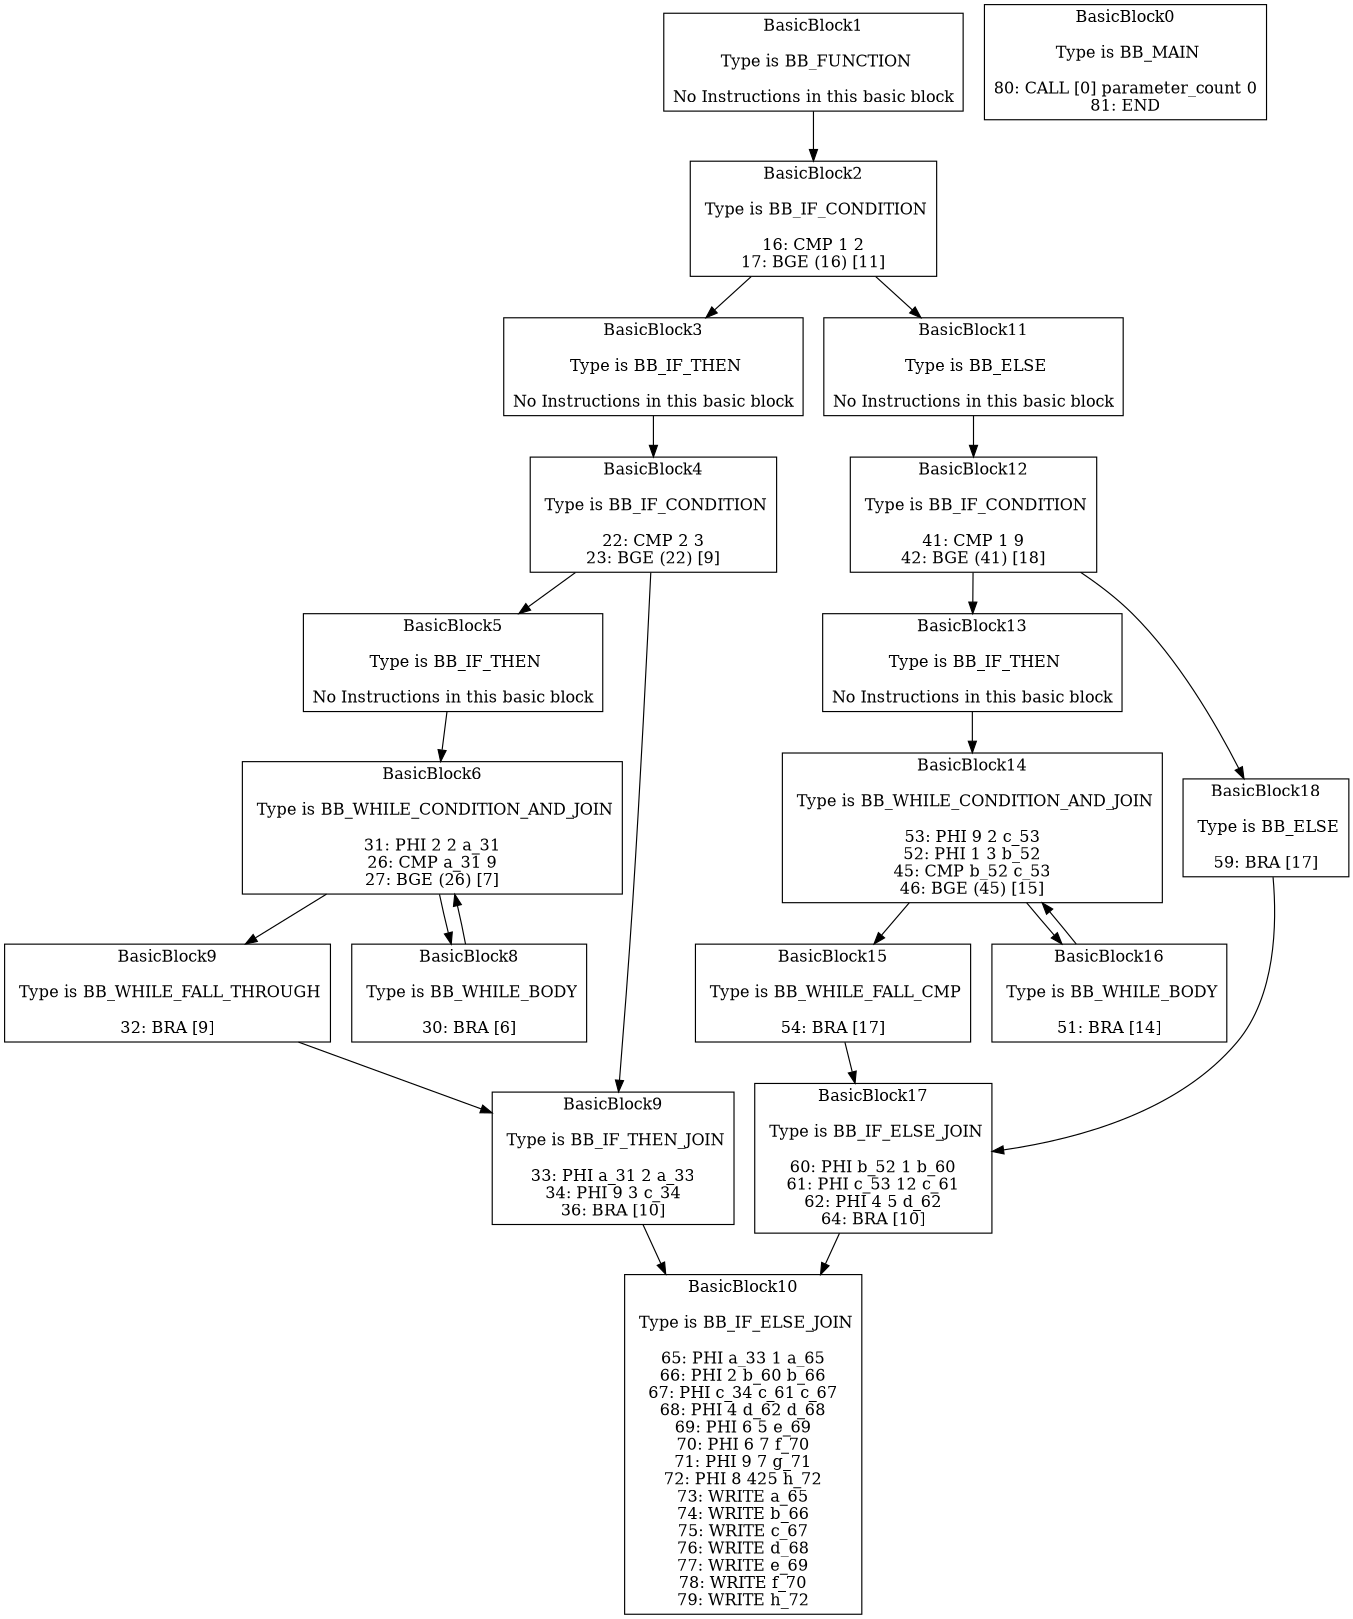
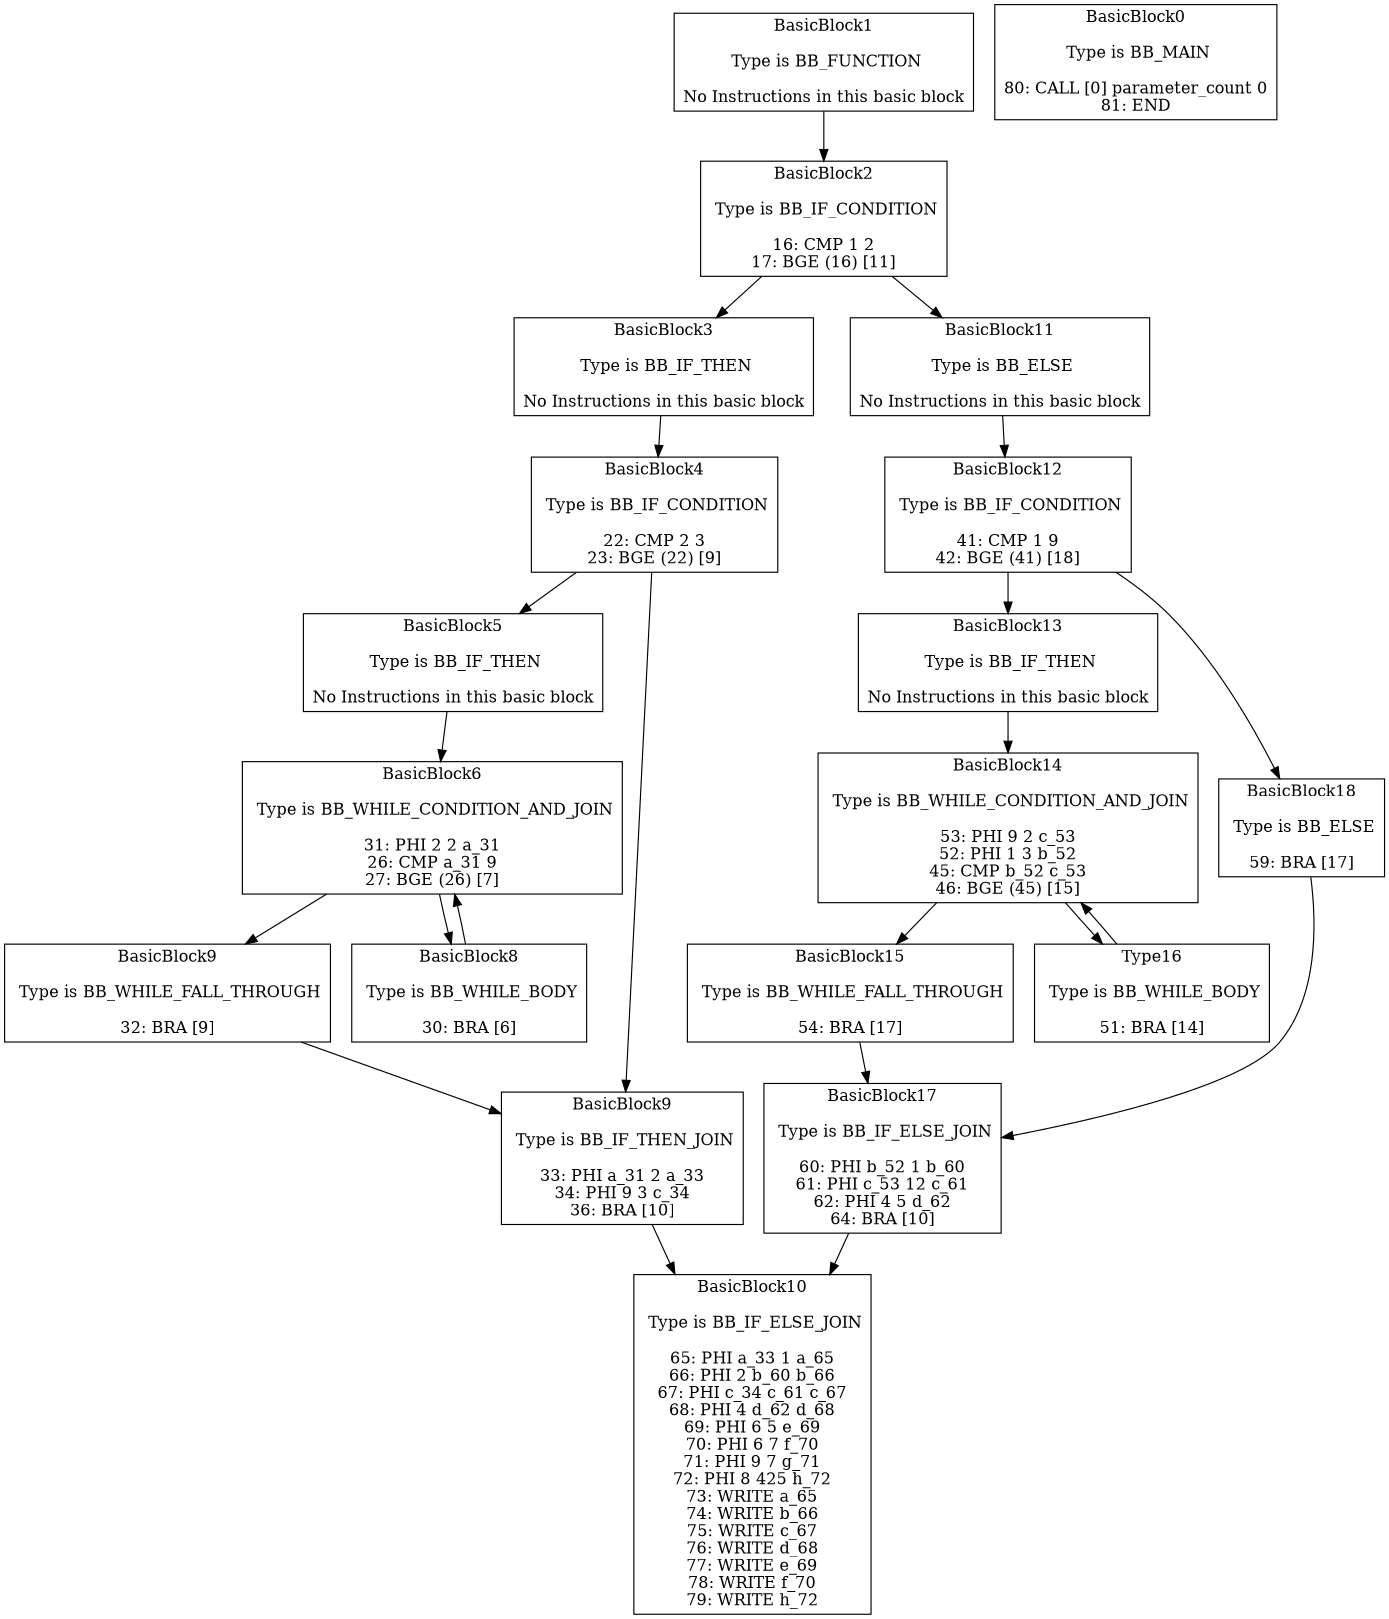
(833, 993) -> (850, 993)
(1109, 993) -> (1152, 993)
